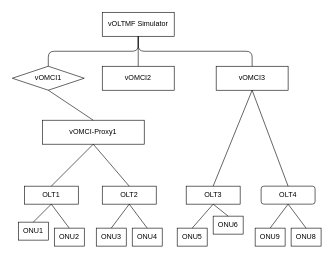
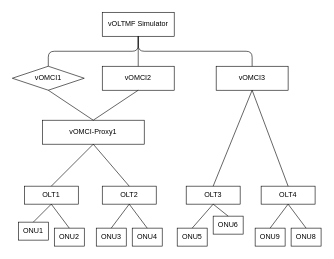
none -> (116, 105)
(288, 195) -> (288, 195)
